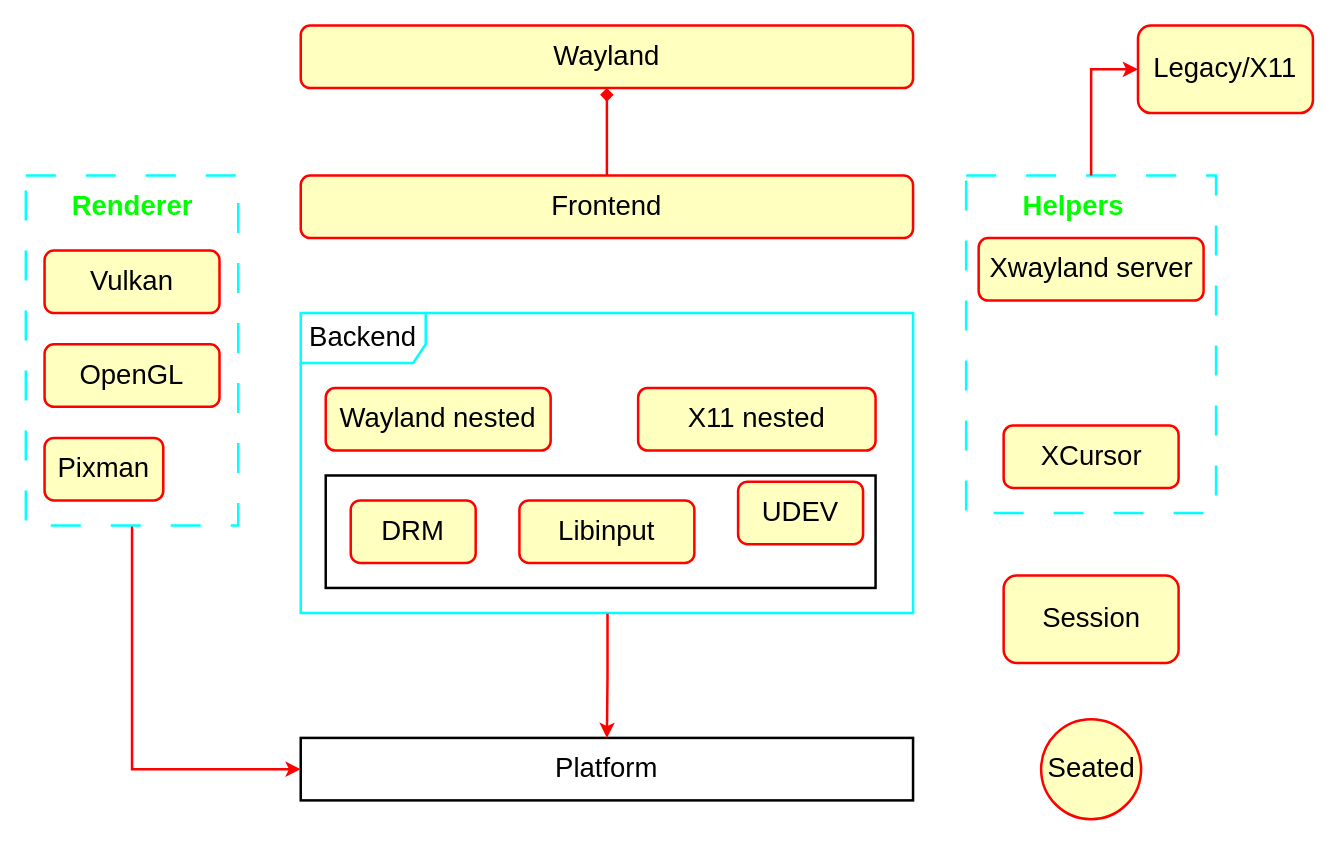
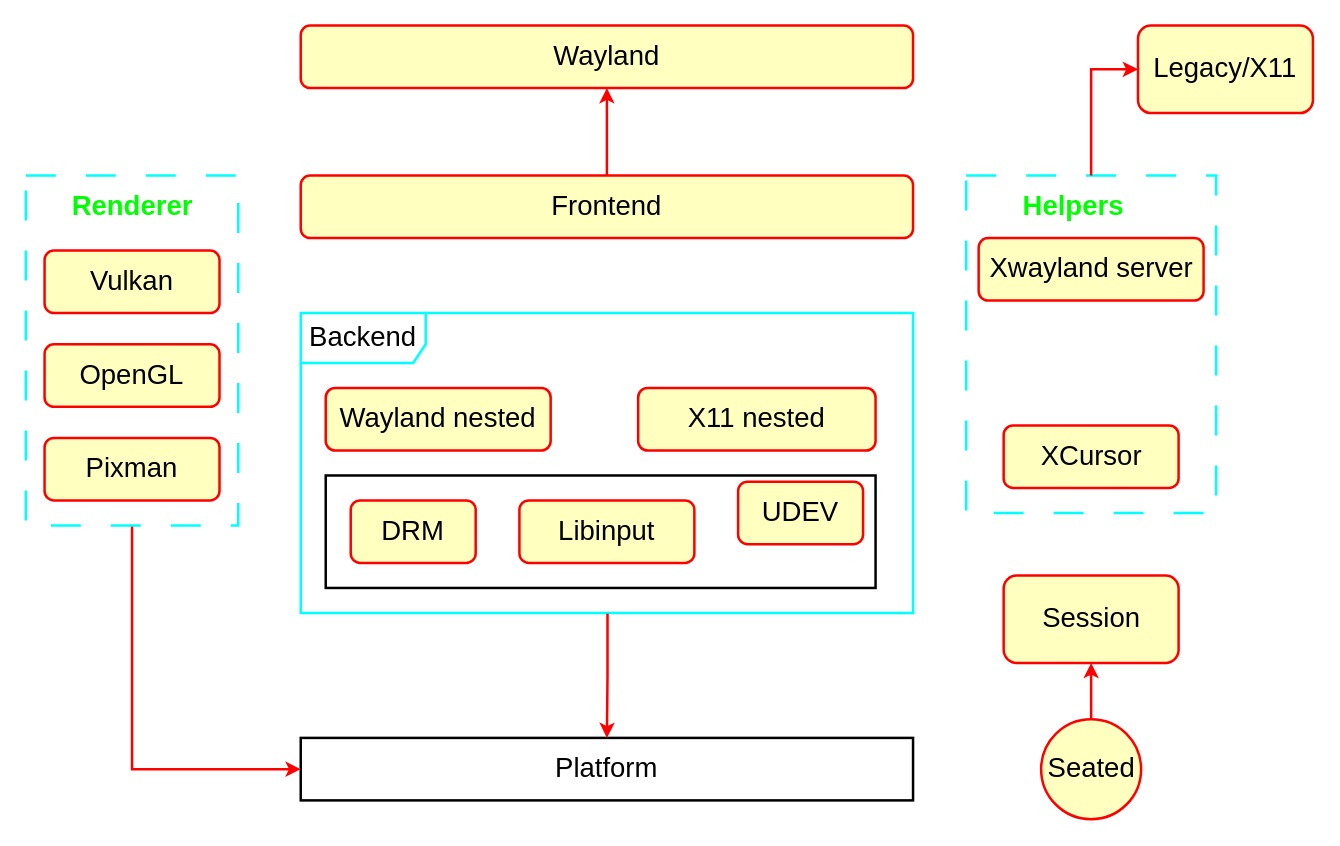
(607, 101) -> (607, 100)
(104, 469) -> (132, 469)
none -> (1091, 697)
